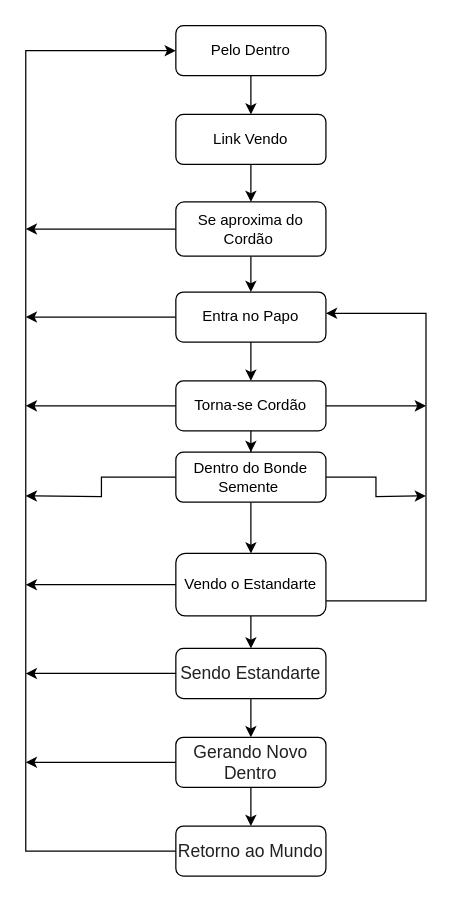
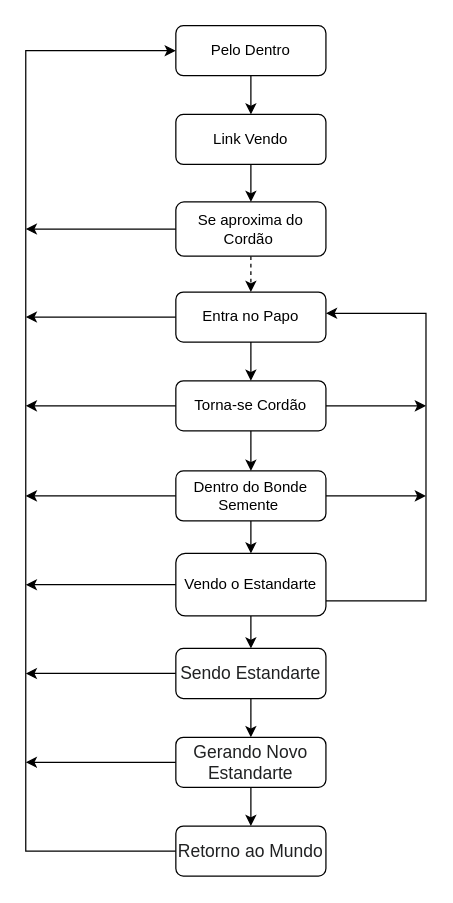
(251, 268) -> (251, 268)
(251, 477) -> (251, 496)
(251, 762) -> (251, 762)
